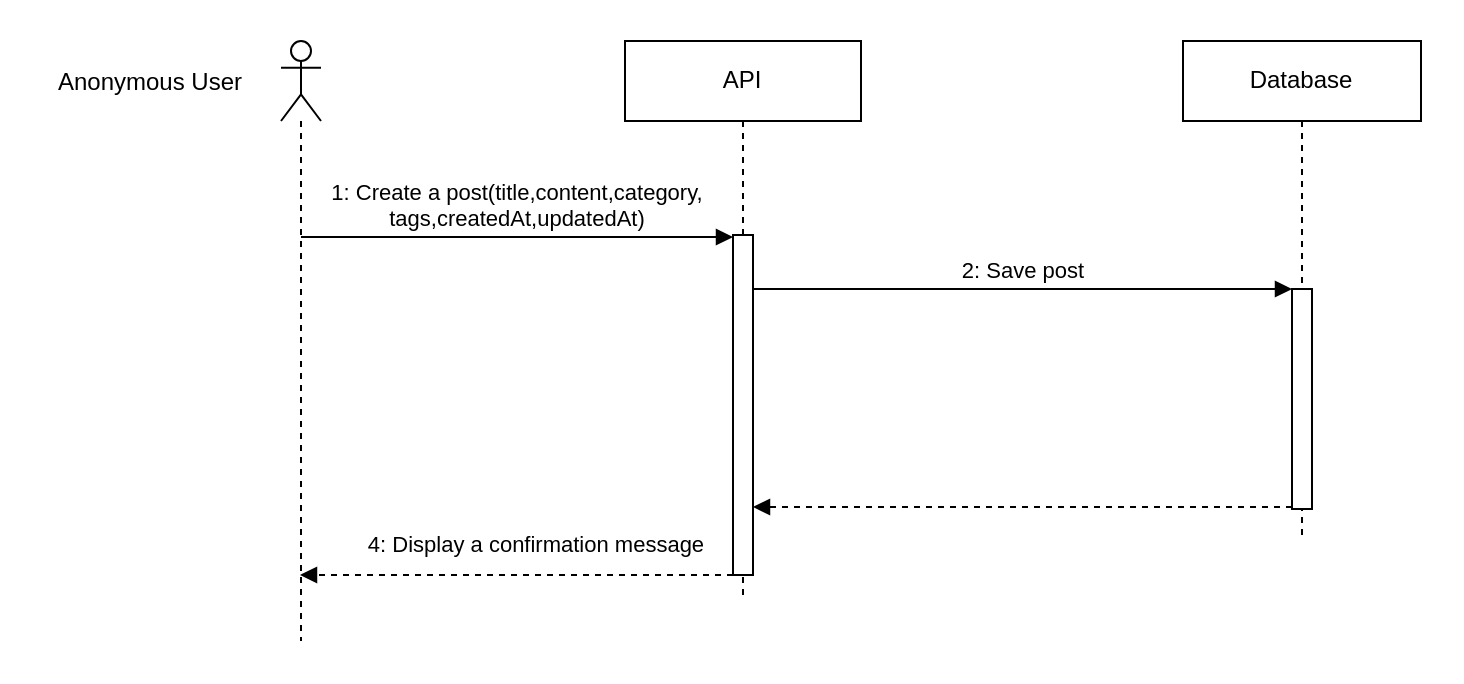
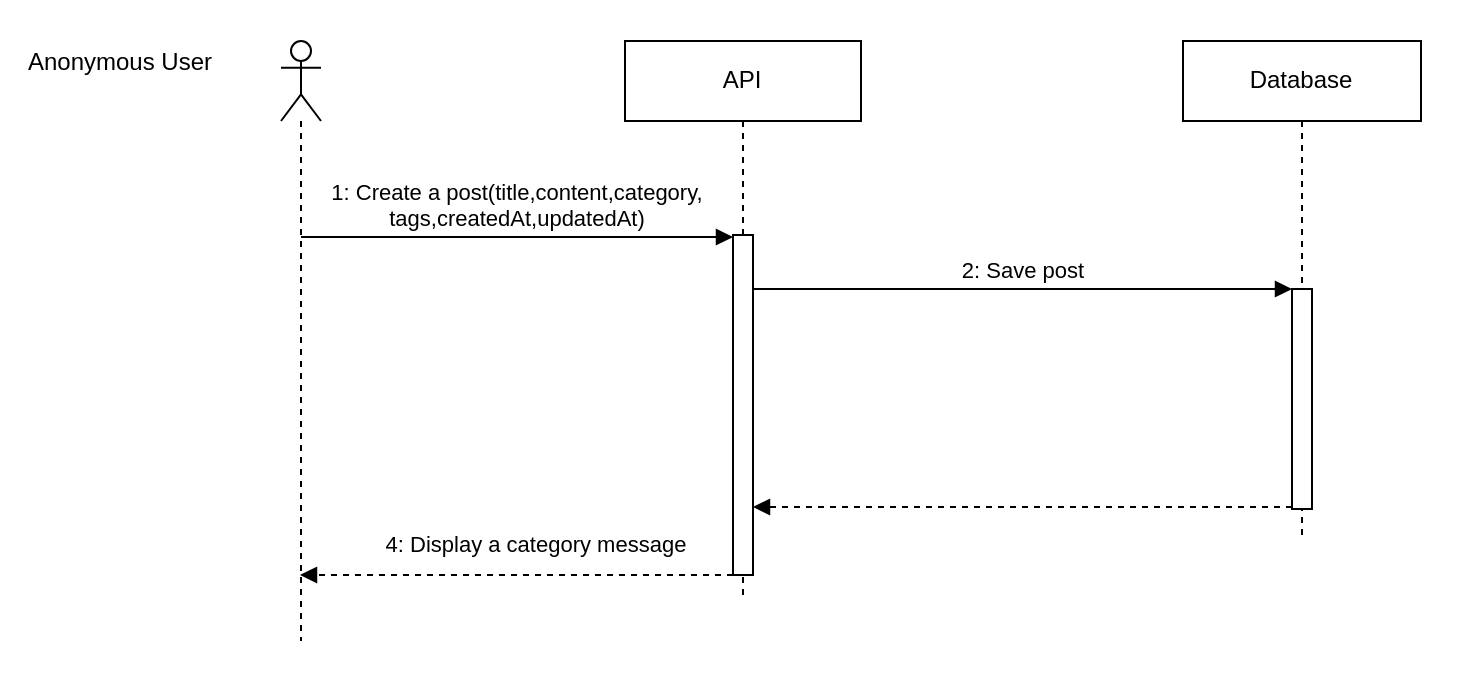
(151, 83) -> (121, 63)
(537, 545) -> (537, 545)
